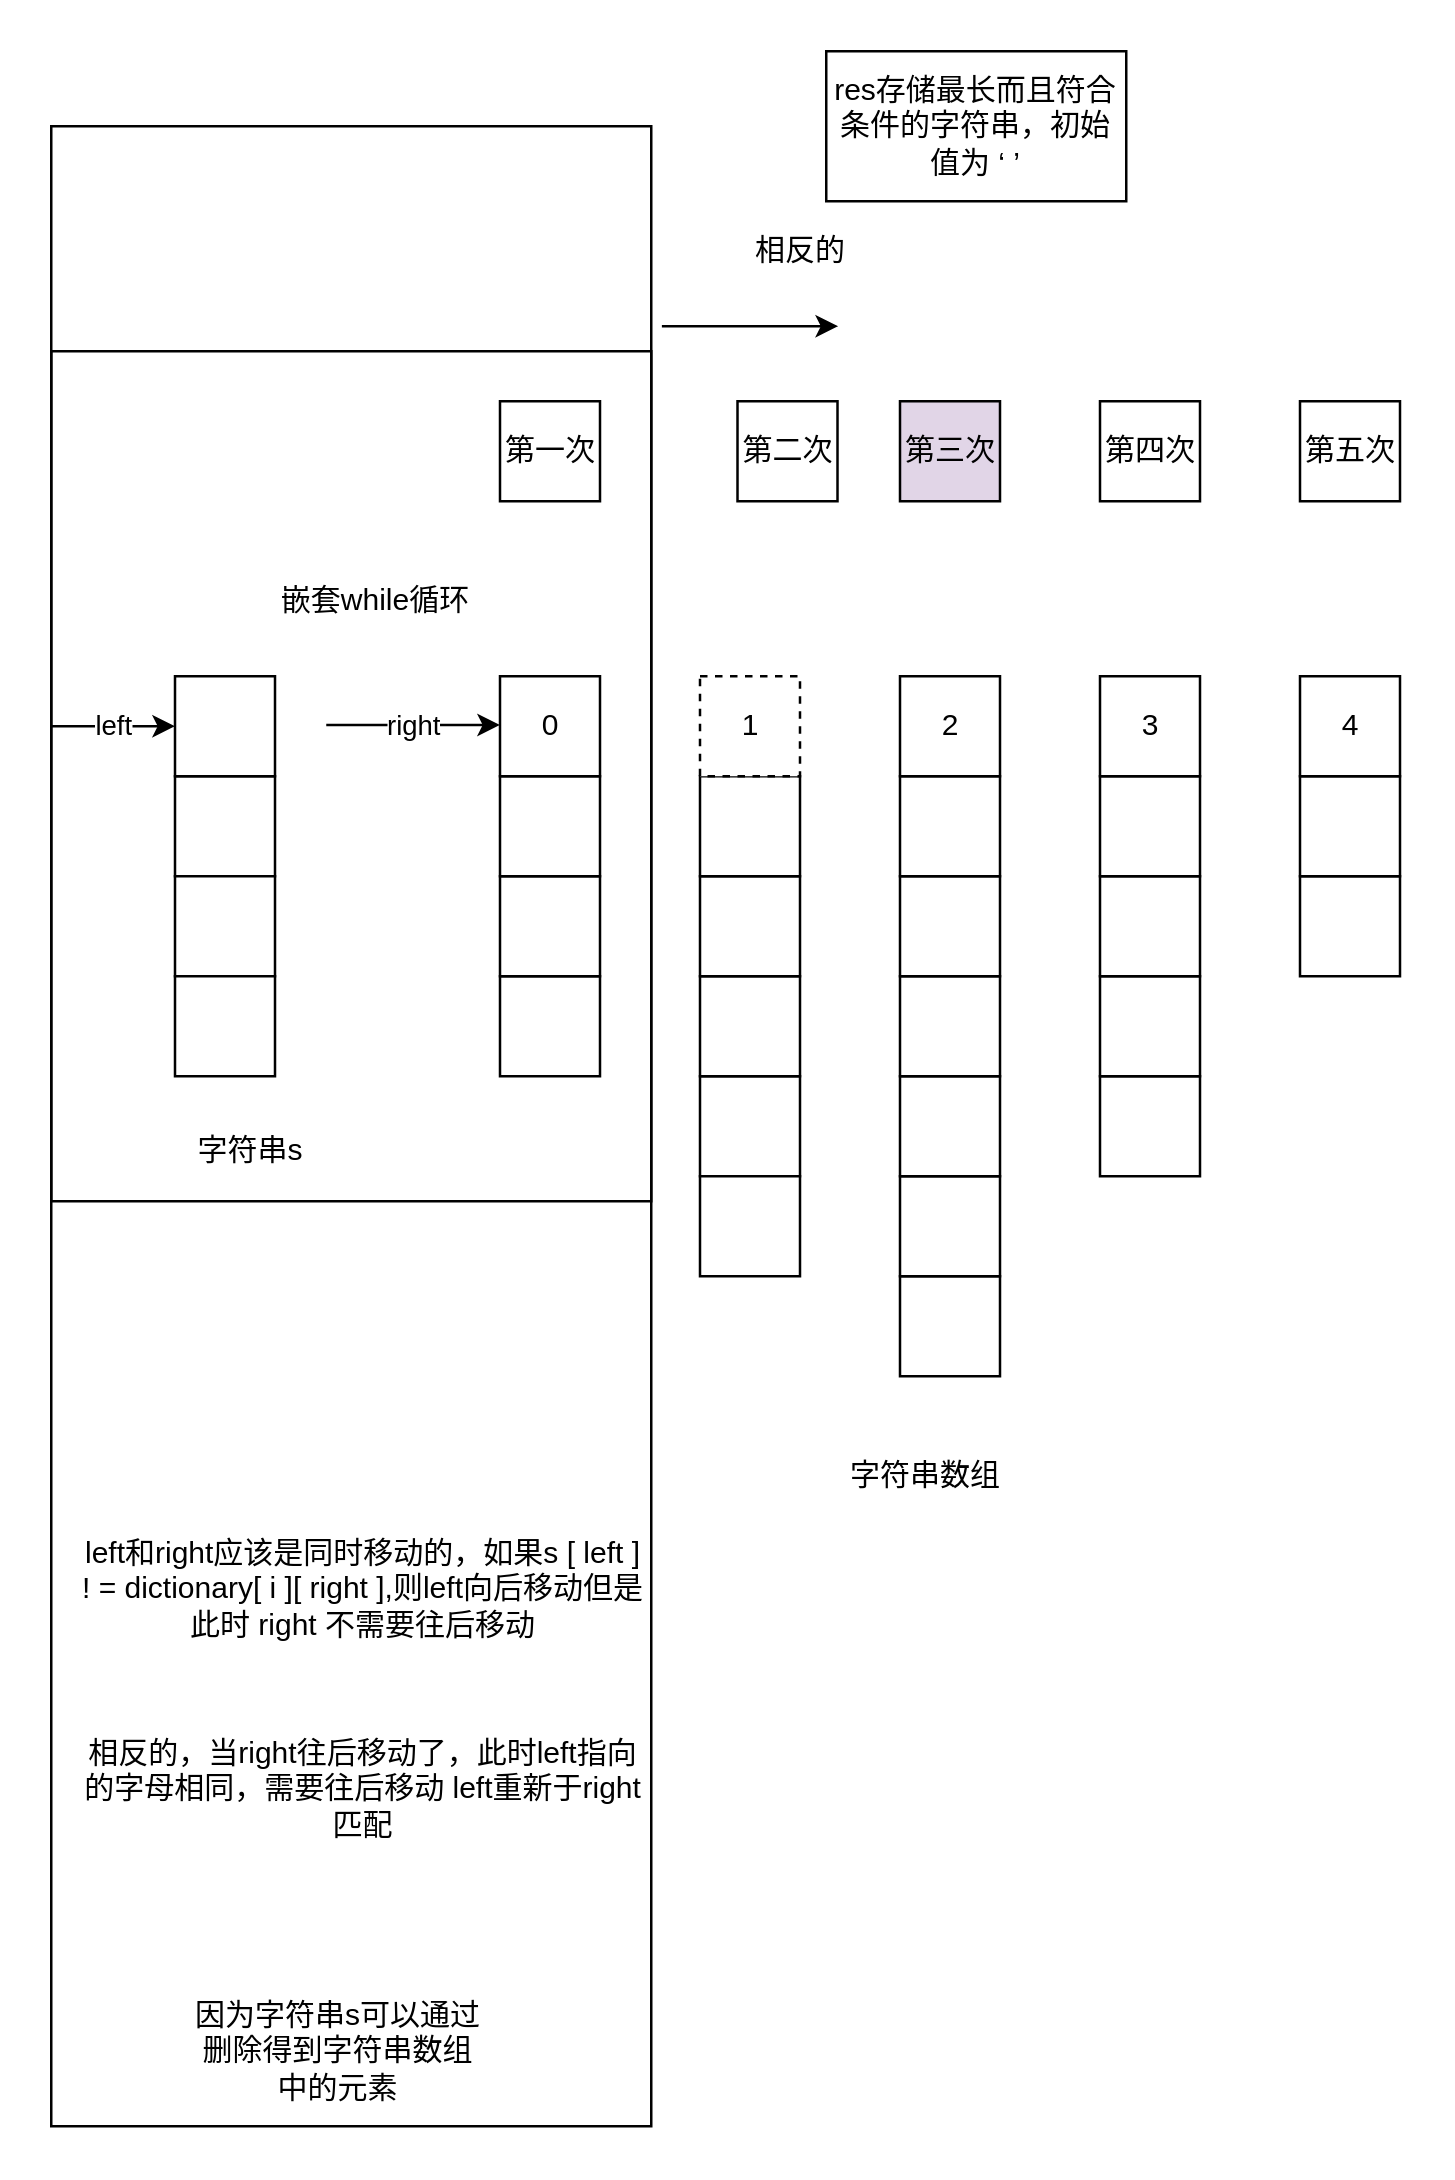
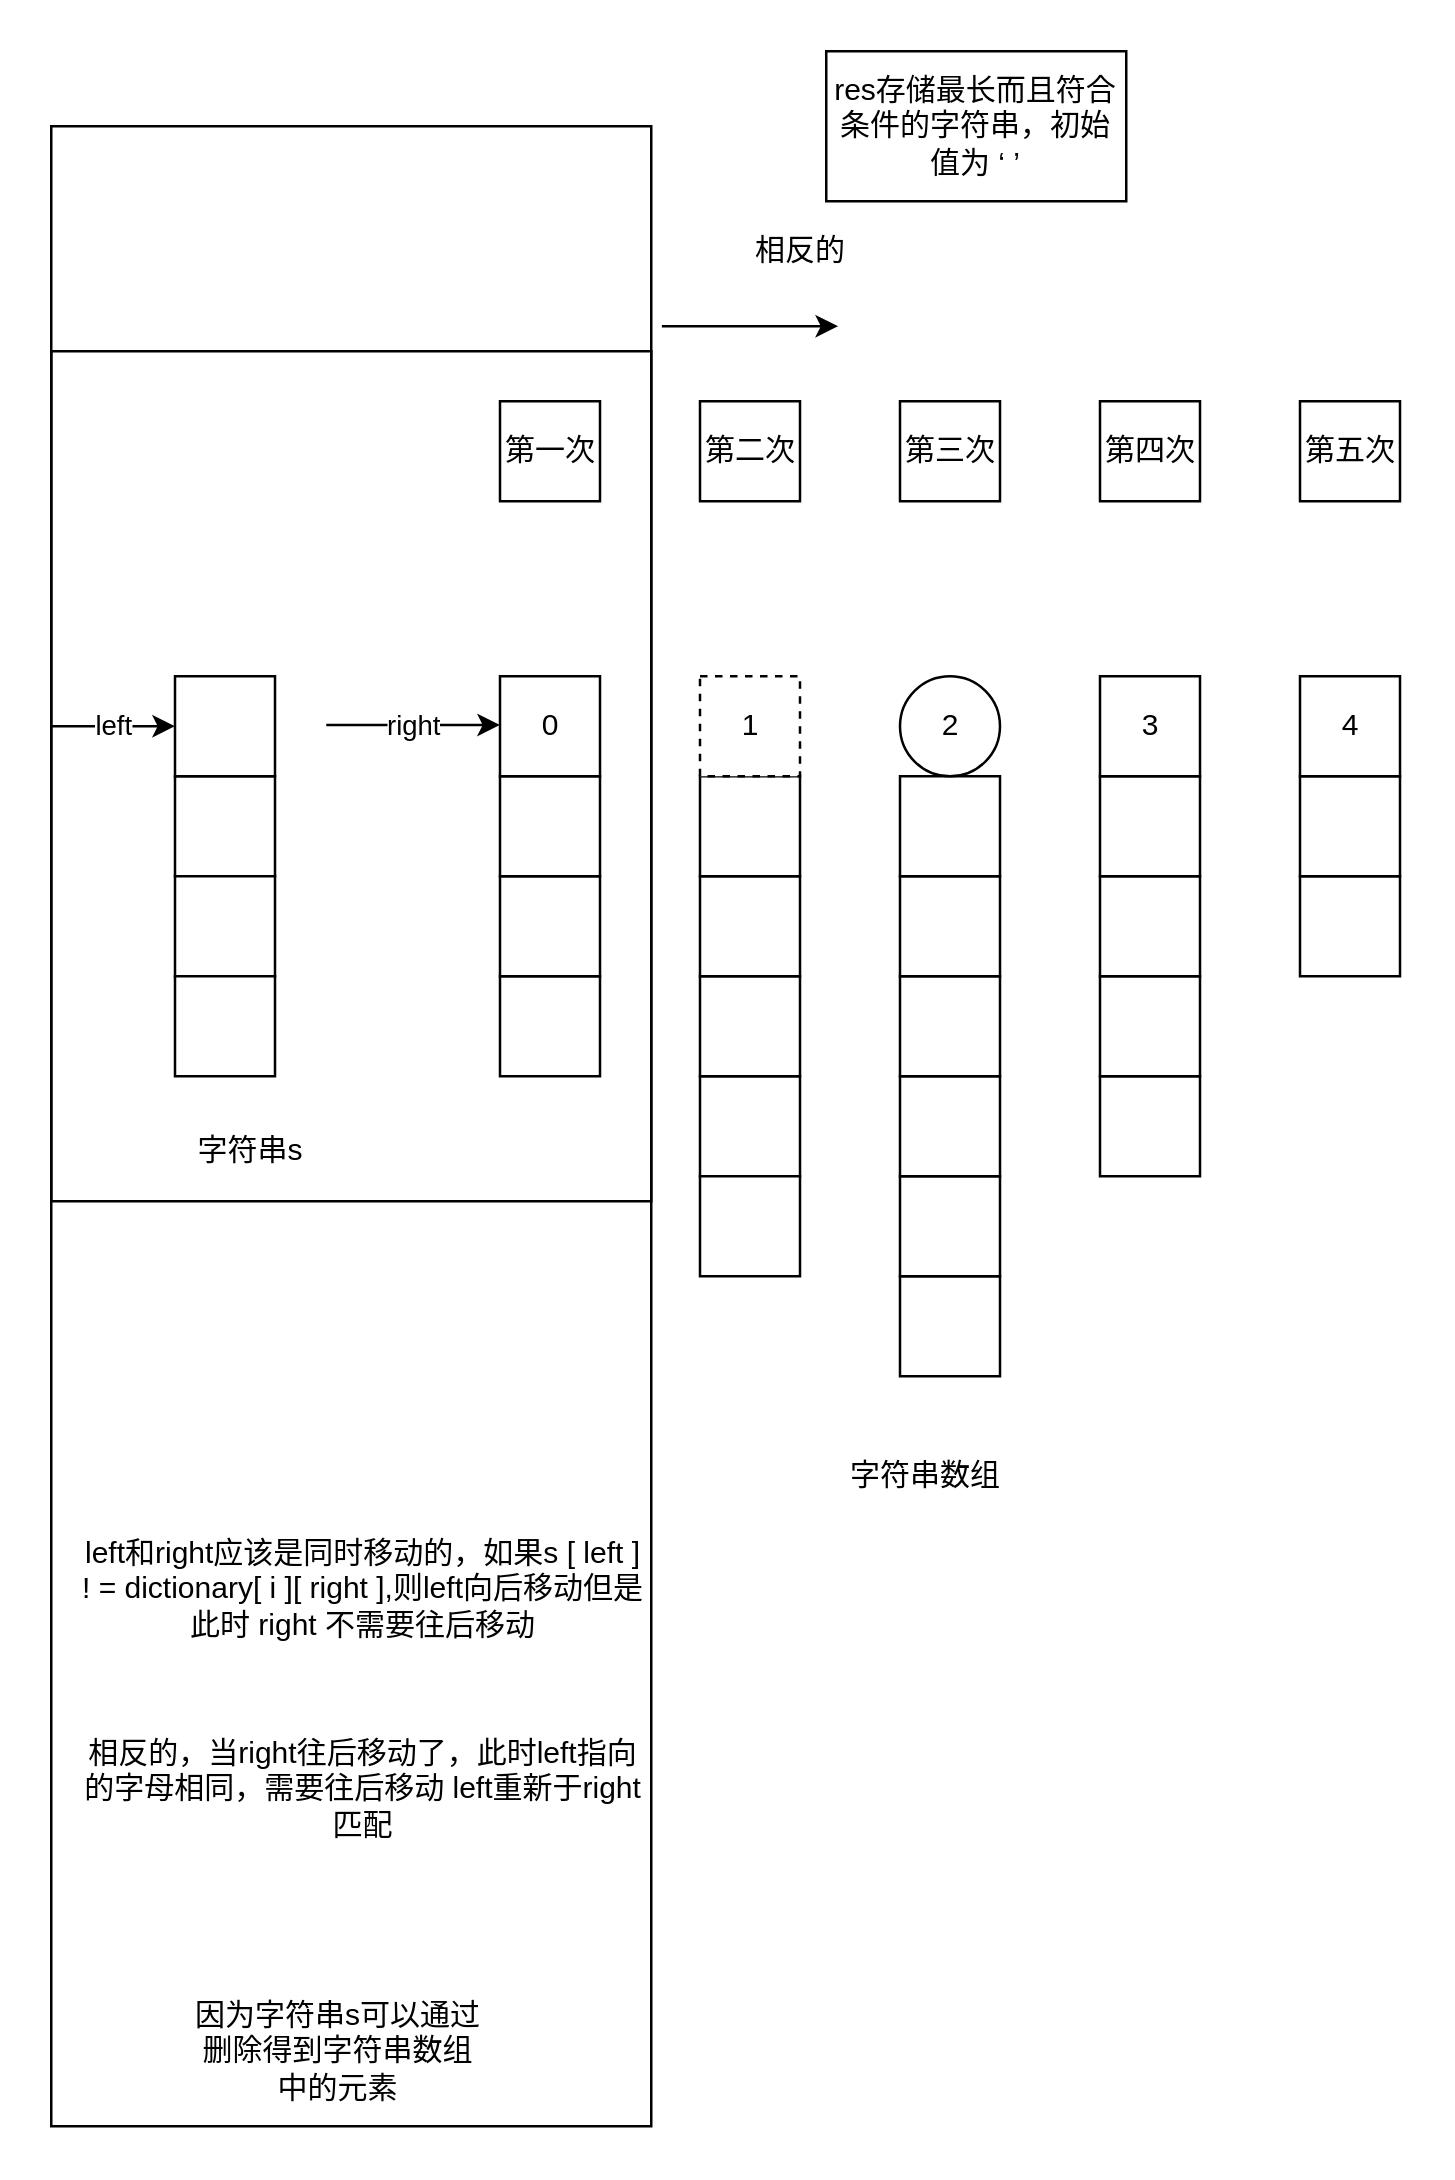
(788, 451) -> (750, 451)
(950, 451) -> (950, 451)
(376, 601) -> none
(950, 726) -> (950, 726)
